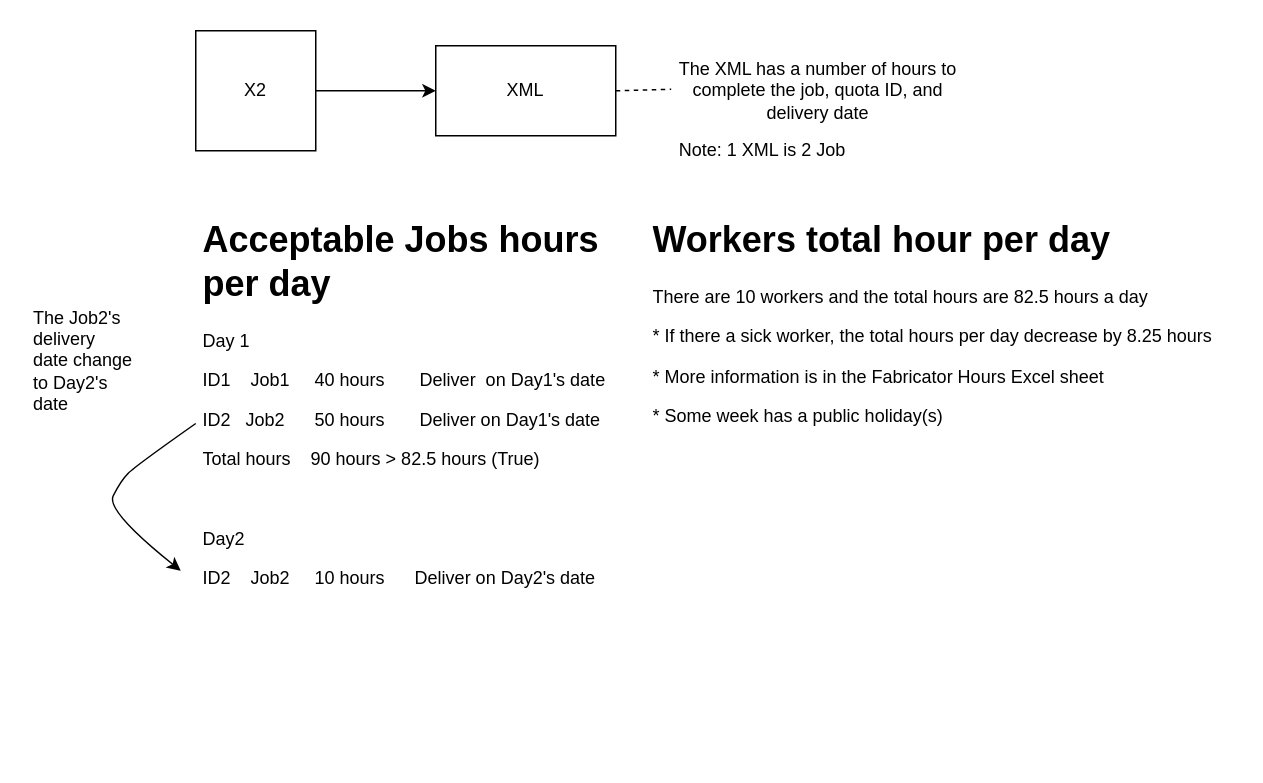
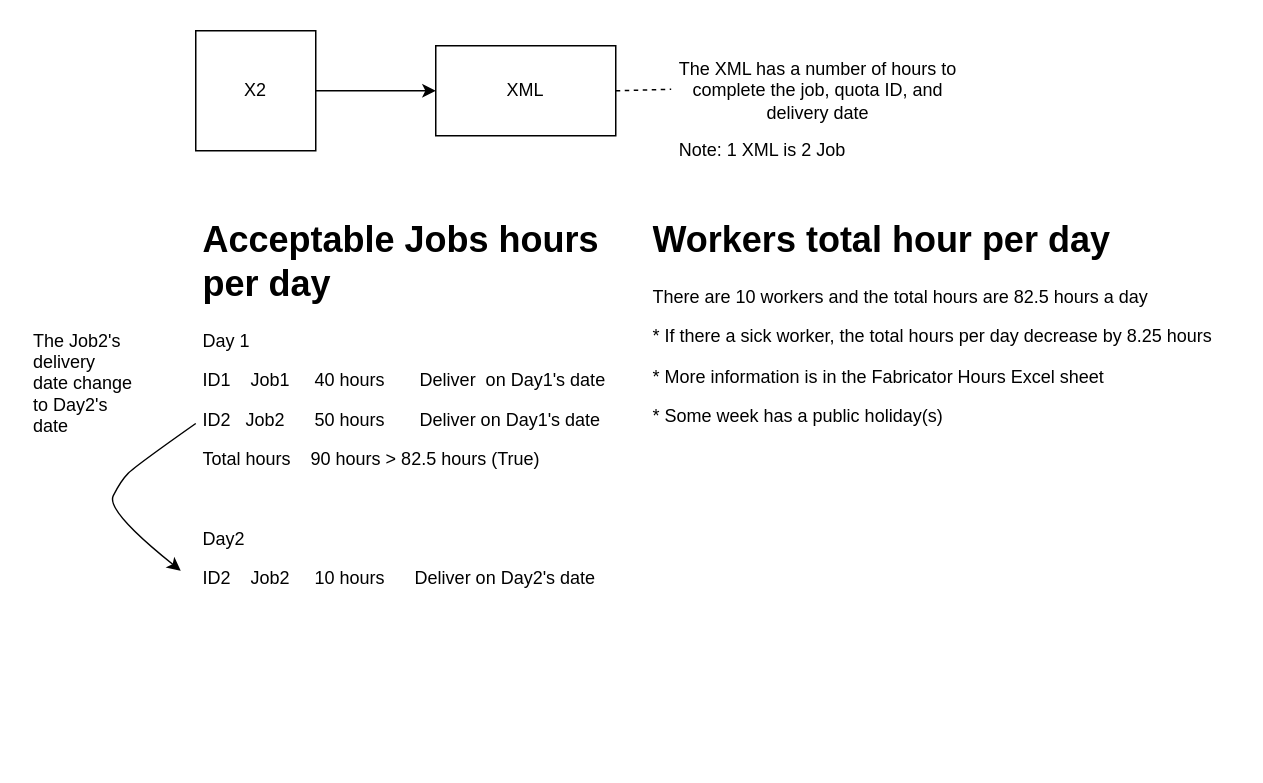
(83, 361) -> (83, 383)
